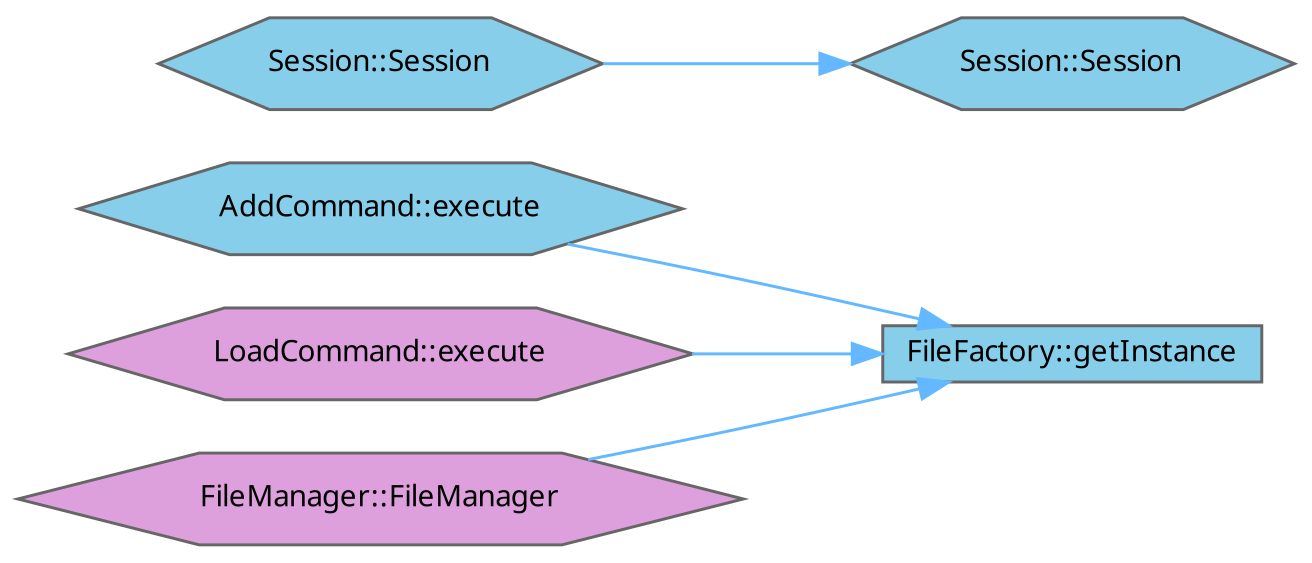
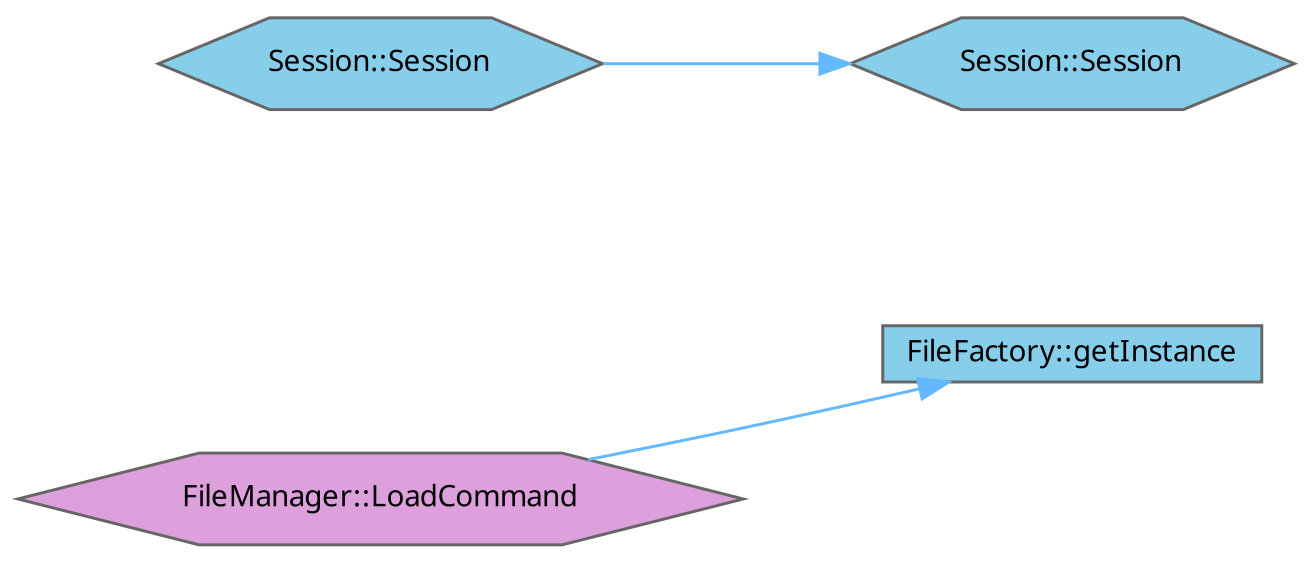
(381, 209) -> none
(381, 354) -> none
(381, 499) -> (381, 499)
